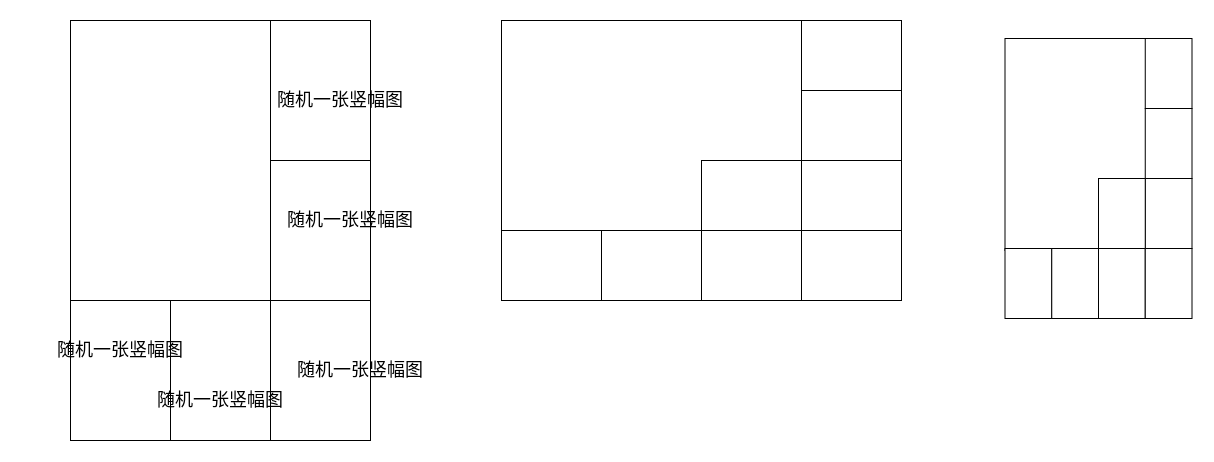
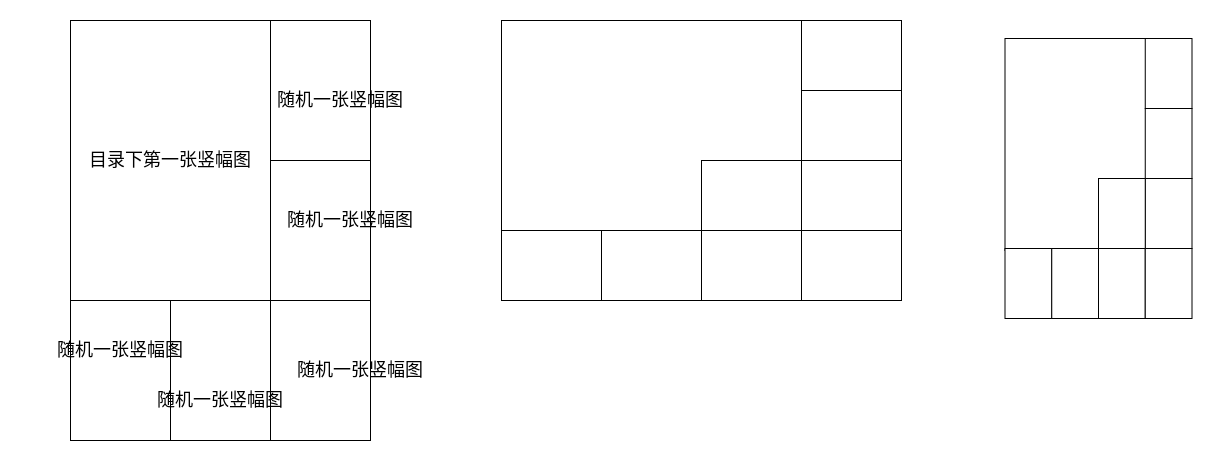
none -> (171, 161)
